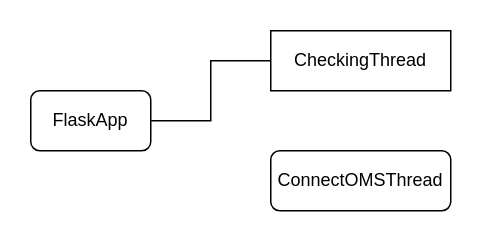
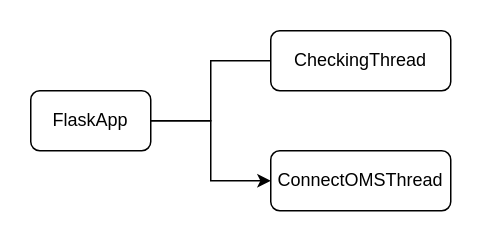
(361, 61) -> (361, 61)
none -> (211, 176)
